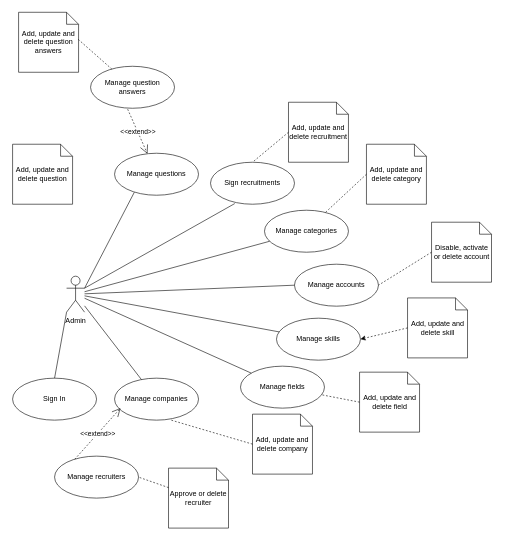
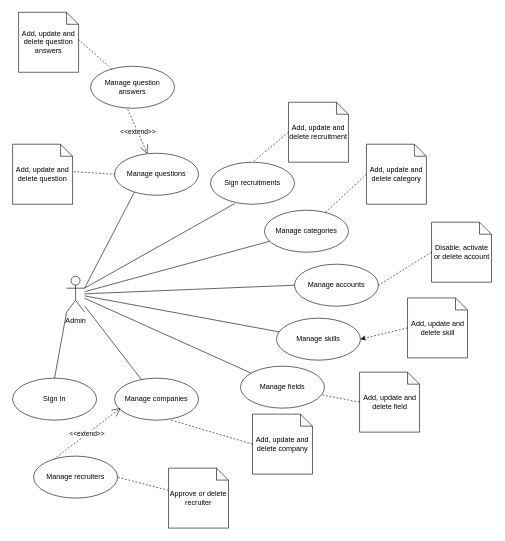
none -> (93, 173)
(96, 477) -> (75, 477)
